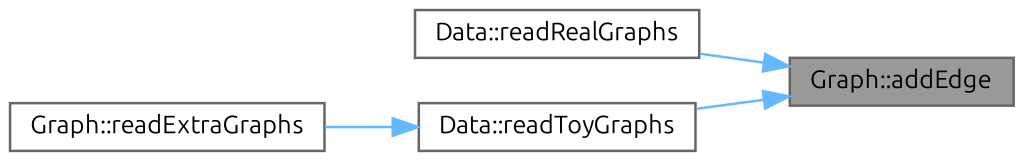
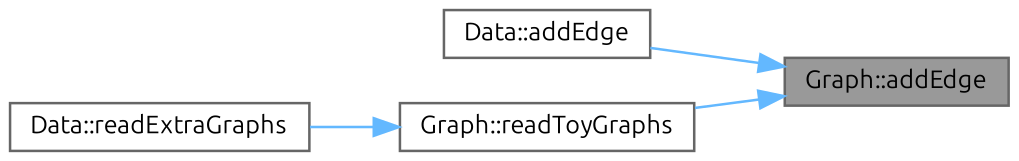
(557, 34) -> (547, 34)
(167, 127) -> (160, 127)
(557, 127) -> (547, 127)
